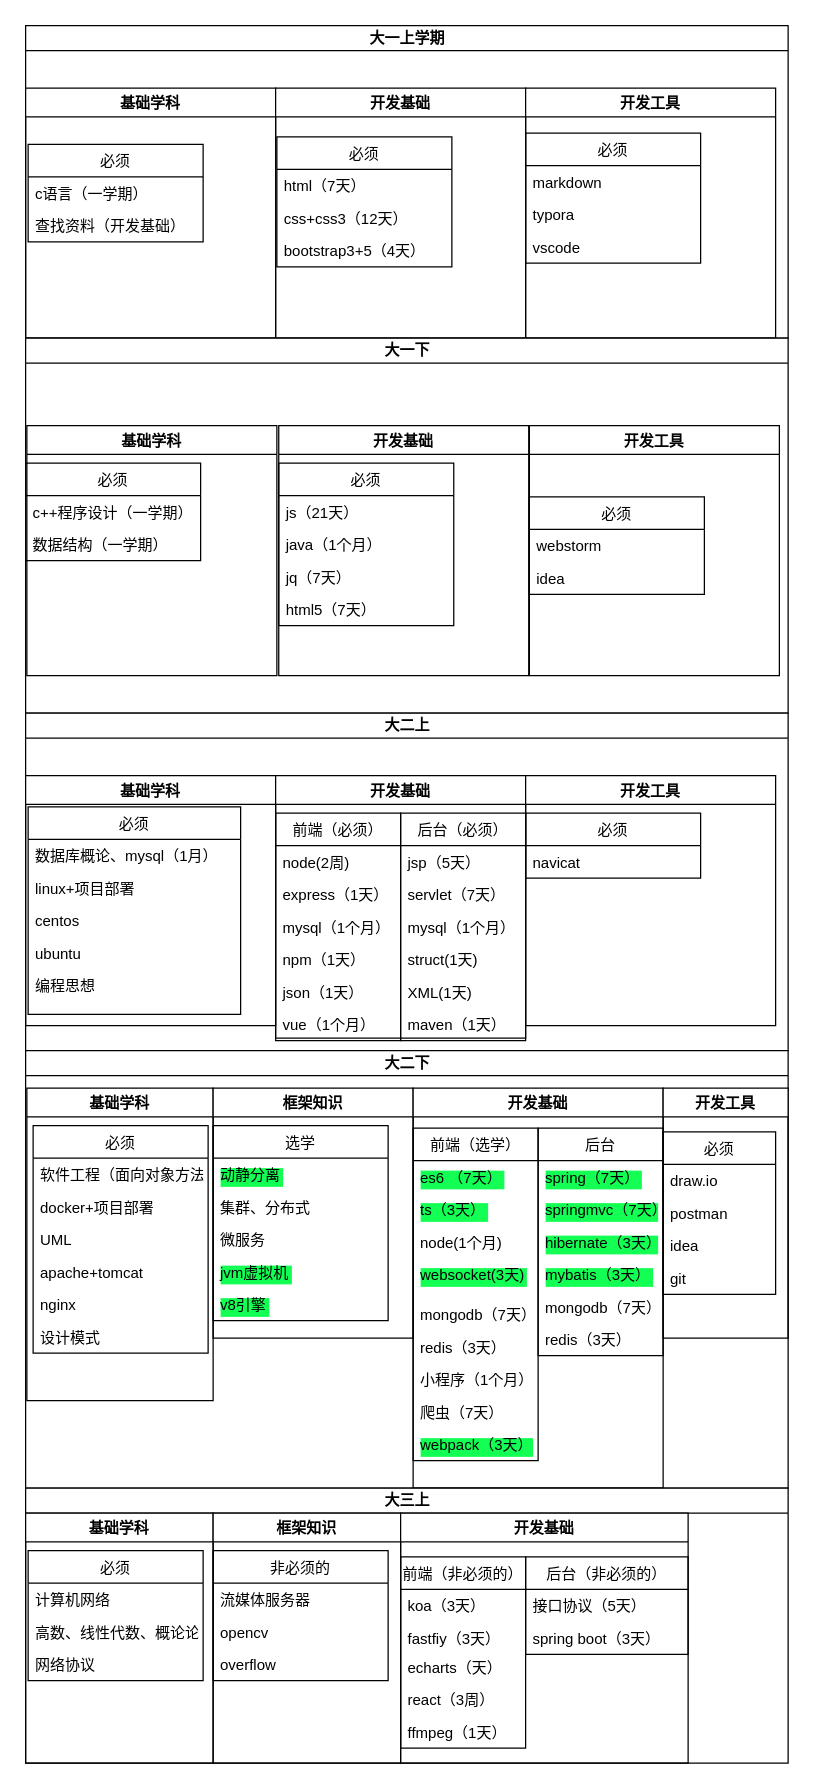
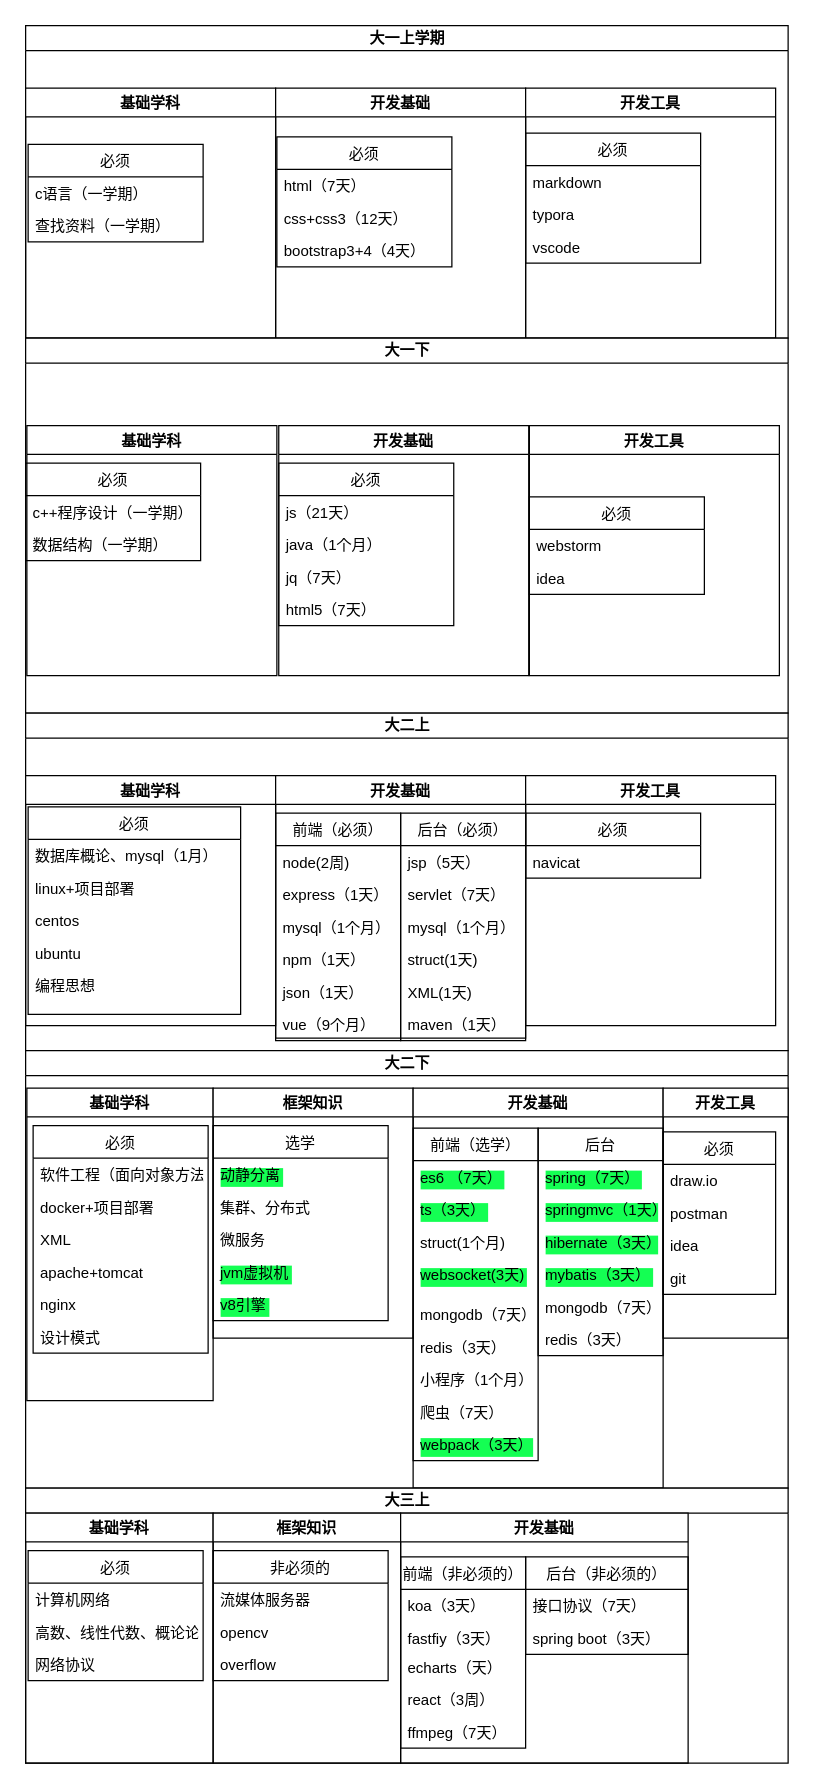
(110, 226) -> (103, 226)
(361, 251) -> (361, 251)
(329, 1025) -> (329, 1025)
(608, 1210) -> (608, 1210)
(53, 1240) -> (53, 1240)
(464, 1243) -> (473, 1243)
(589, 1606) -> (589, 1606)
(459, 1733) -> (459, 1733)
